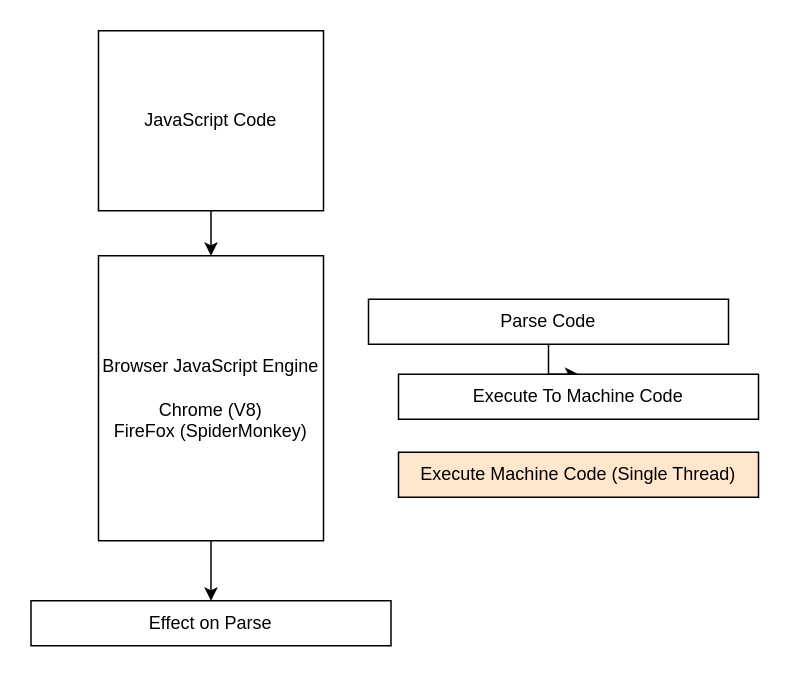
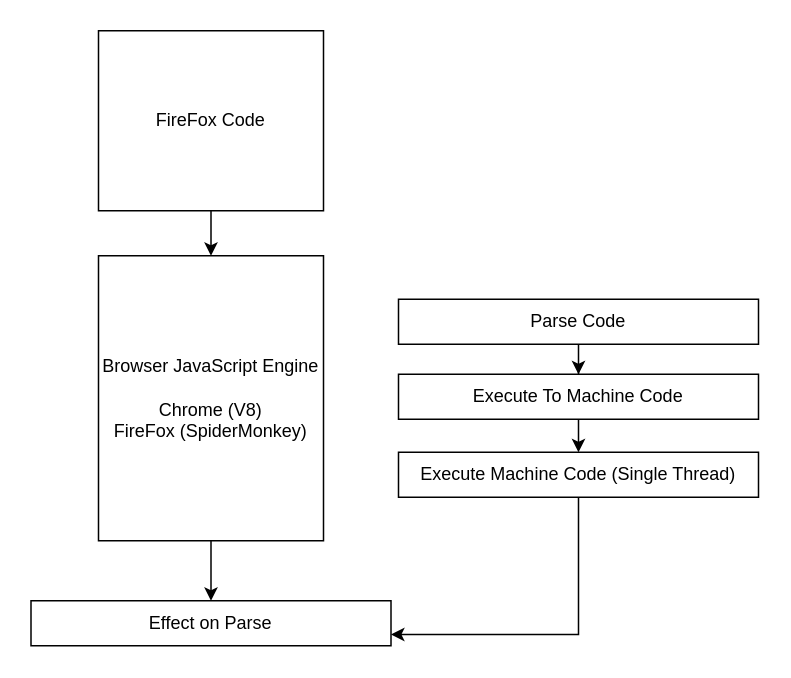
(211, 121) -> (211, 121)
(548, 322) -> (578, 322)
none -> (578, 441)
(578, 475) -> (578, 475)
none -> (558, 635)
